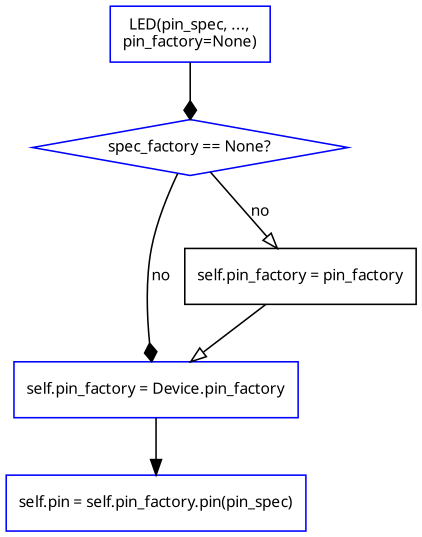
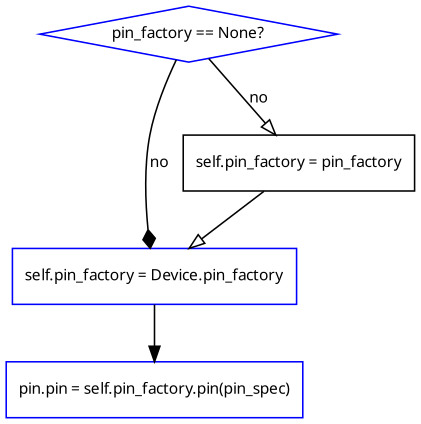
(190, 34) -> none
(190, 148) -> (189, 34)
(156, 503) -> (155, 390)
